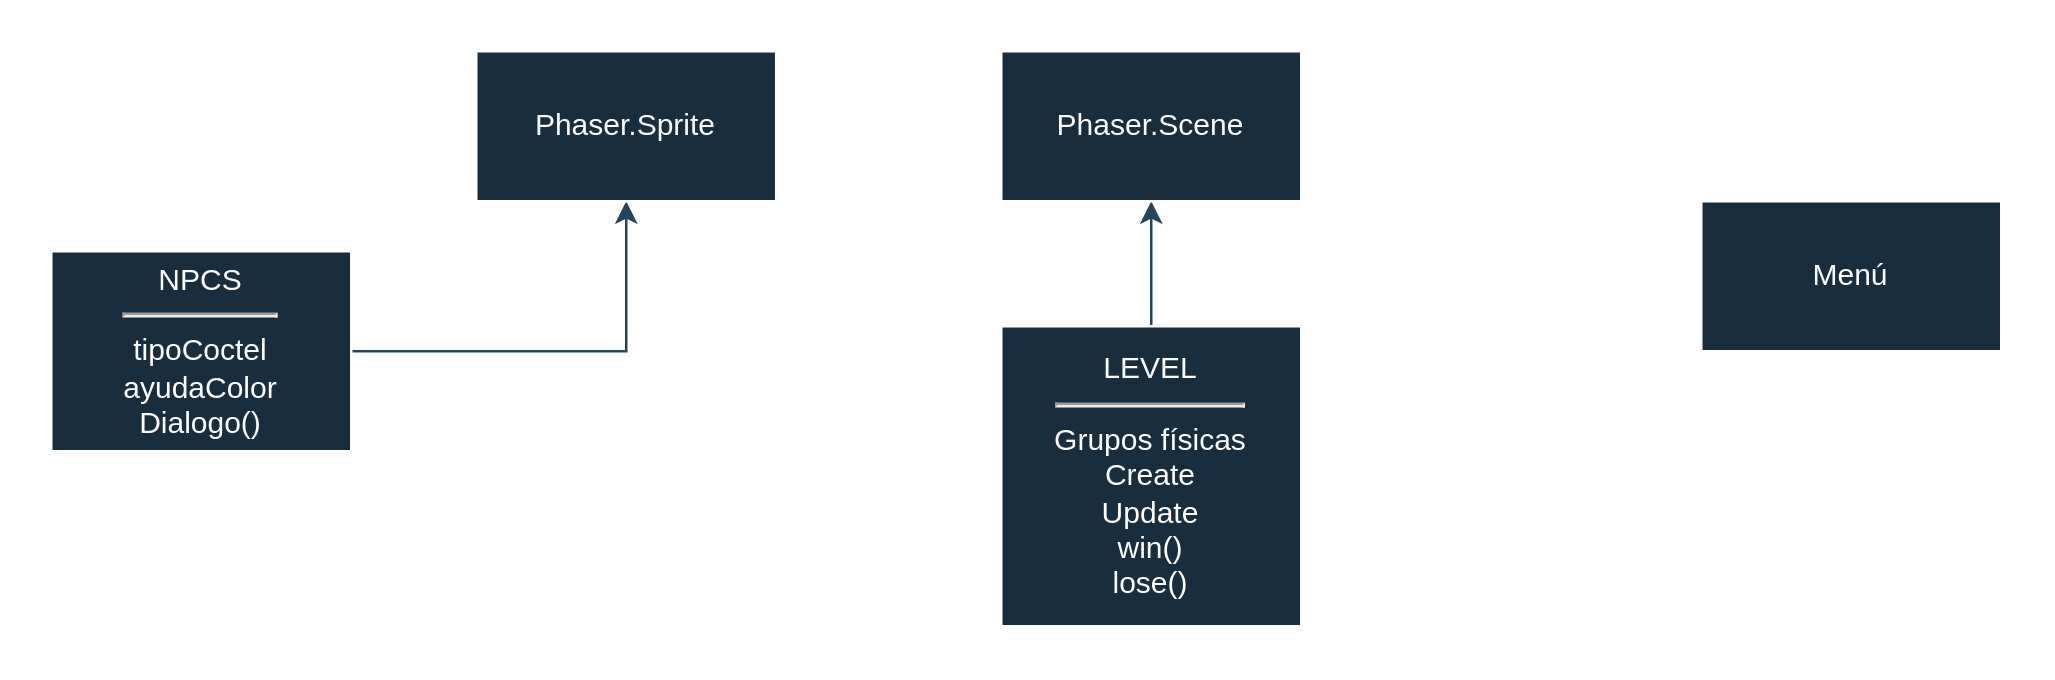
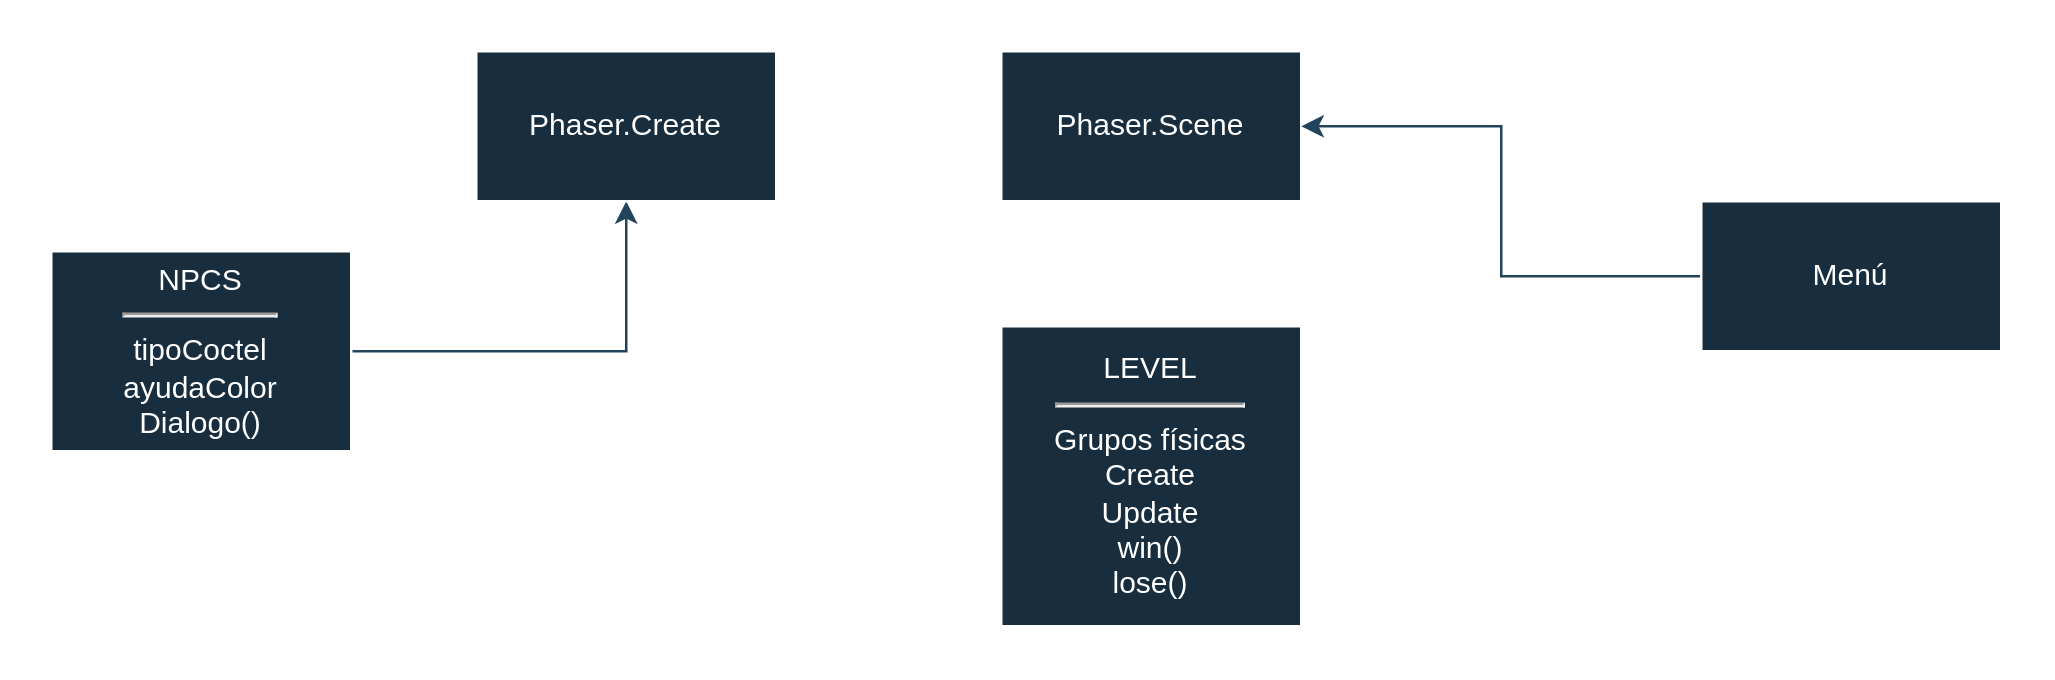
(626, 126) -> (626, 126)
none -> (1501, 209)
(1151, 272) -> none
